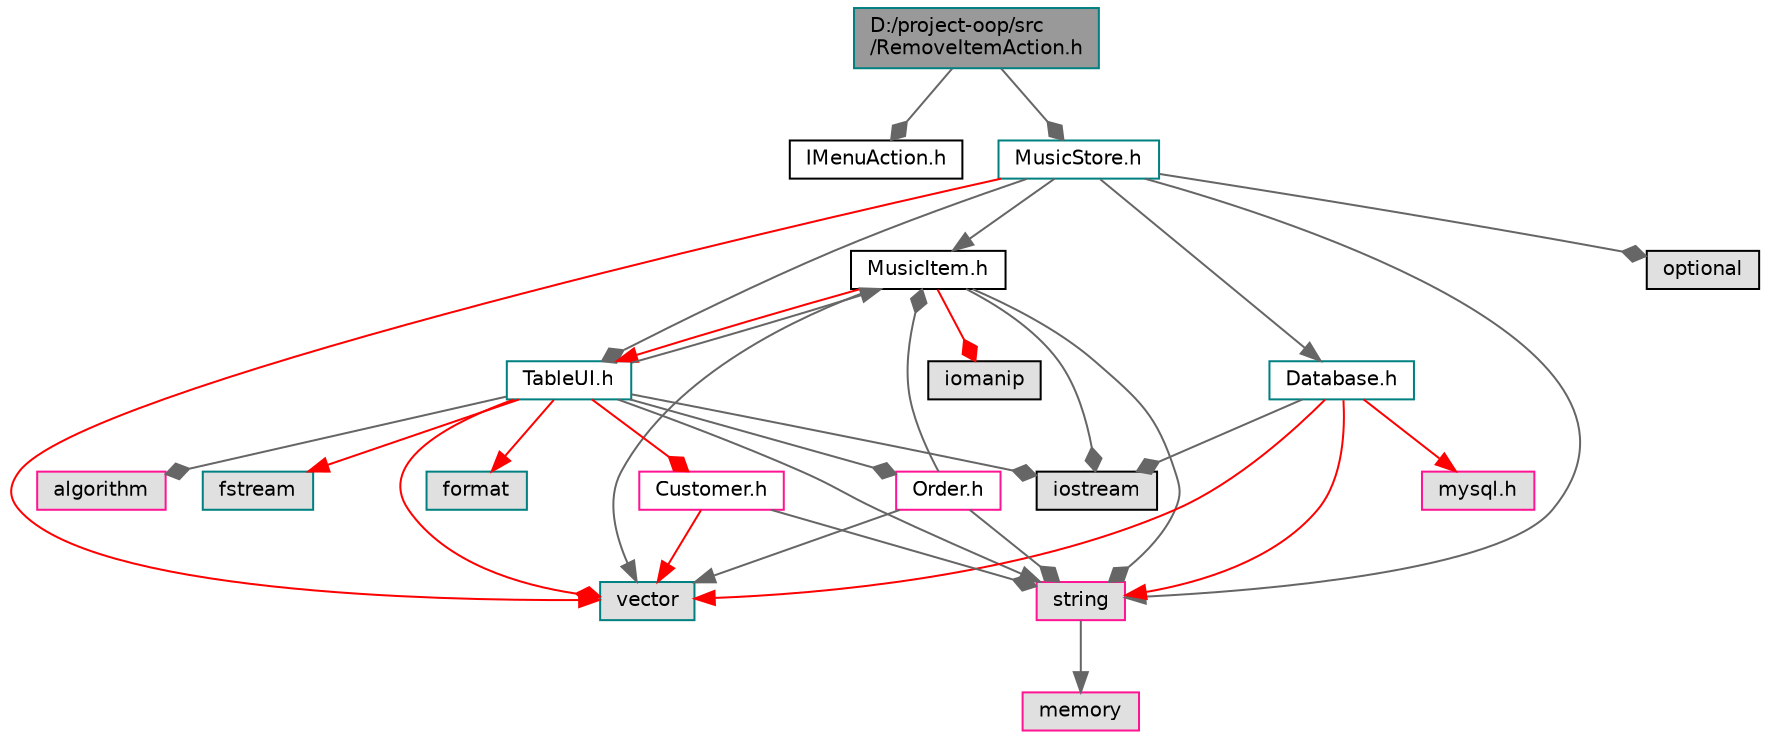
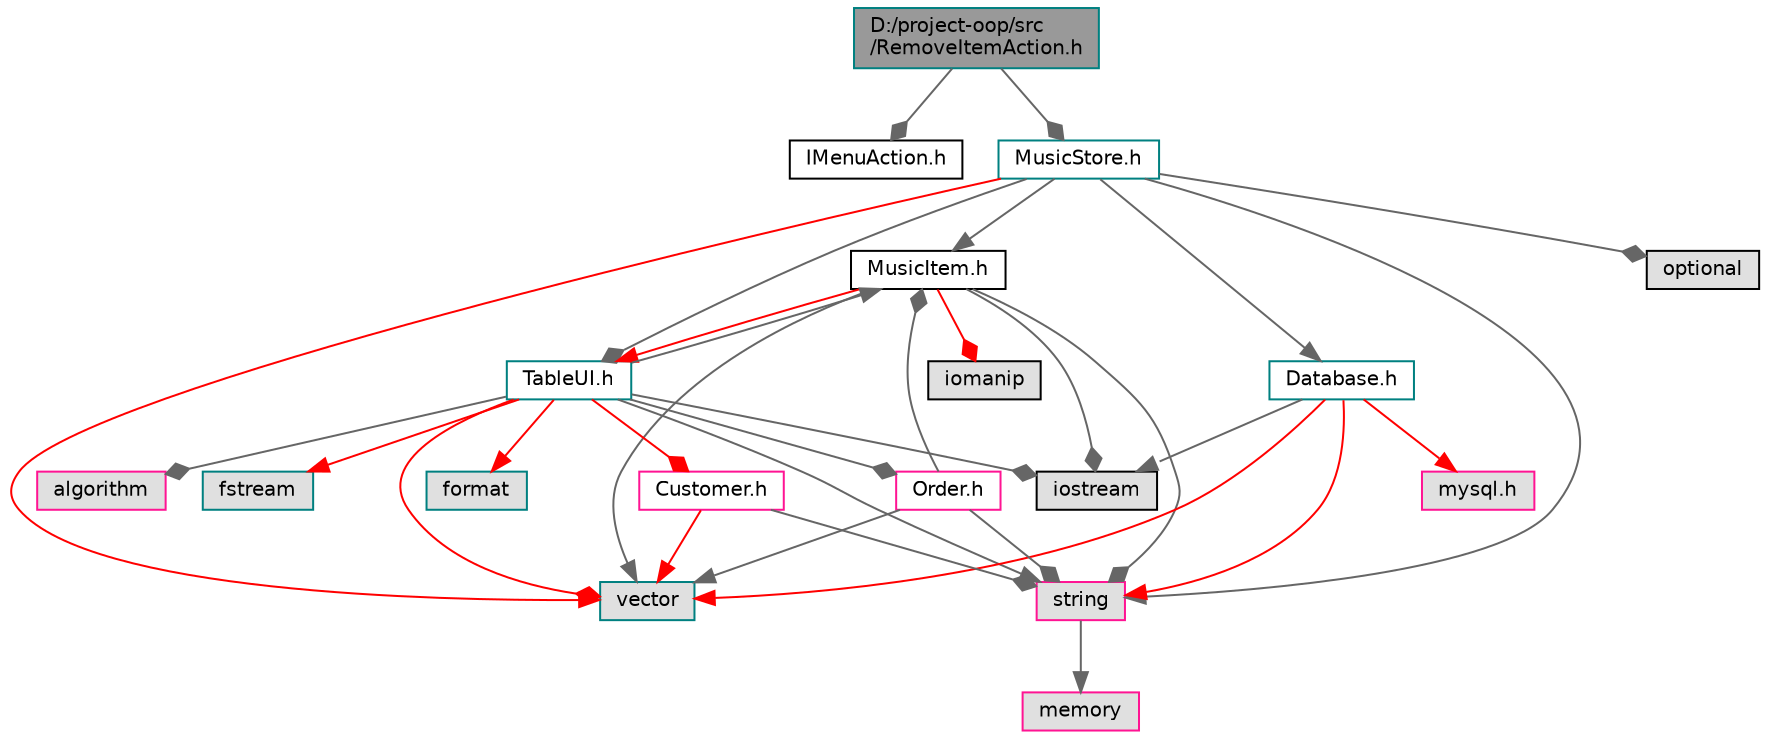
(1231, 430) -> (1231, 430)
